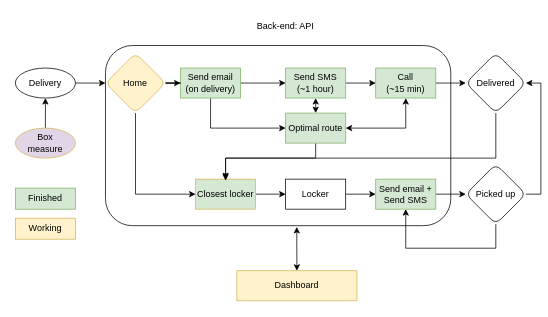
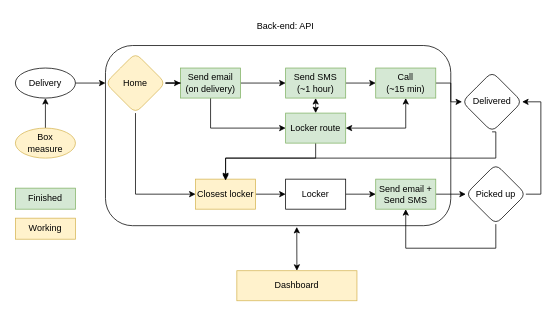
(495, 83) -> (492, 102)
(315, 128) -> (315, 128)
(45, 143) -> (45, 143)
(225, 194) -> (225, 194)
